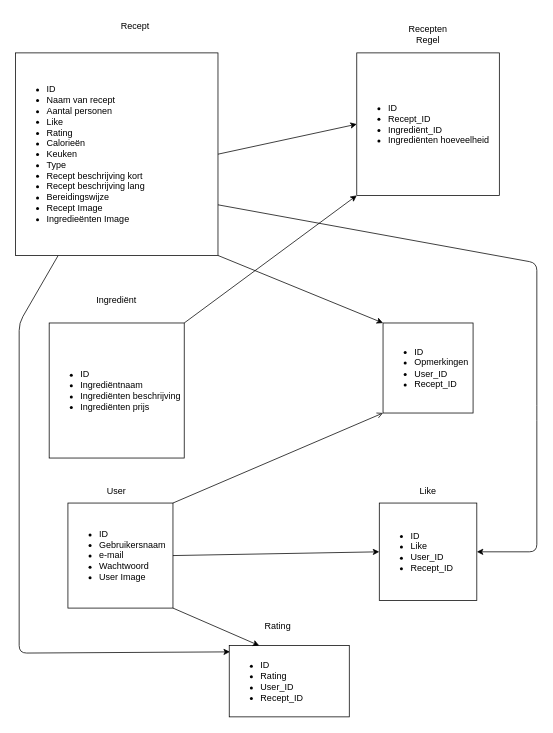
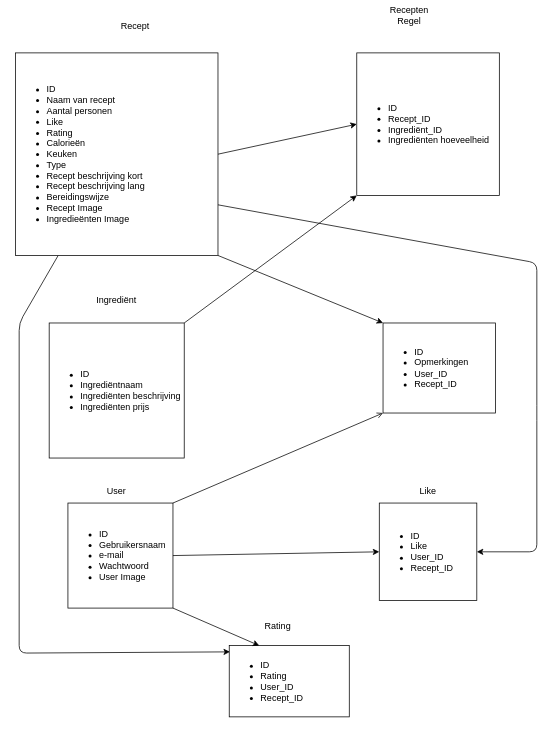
(428, 34) -> (409, 15)
(428, 368) -> (439, 368)
